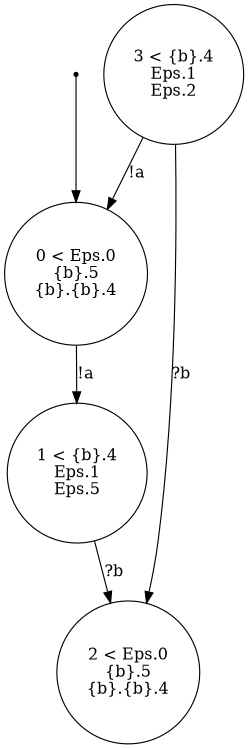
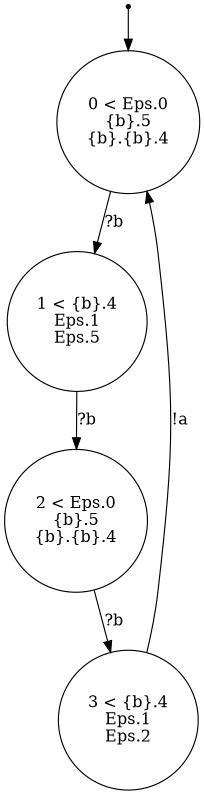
(172, 369) -> (101, 616)
(86, 374) -> (114, 223)
